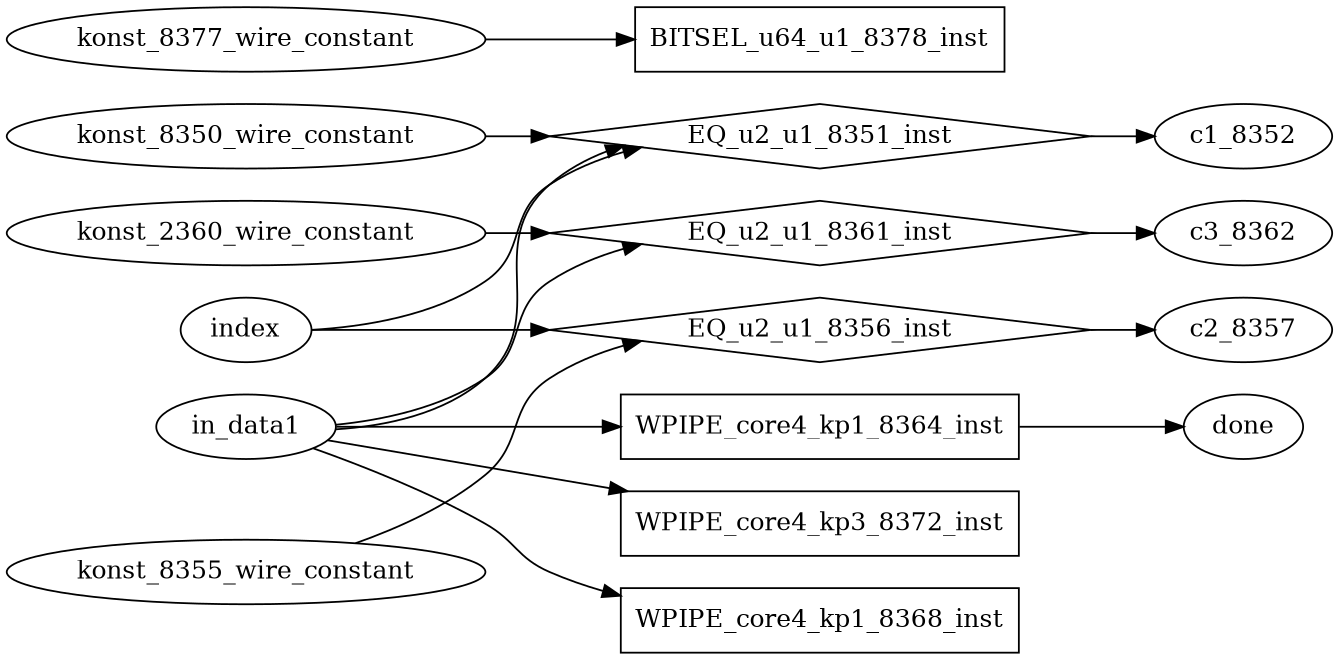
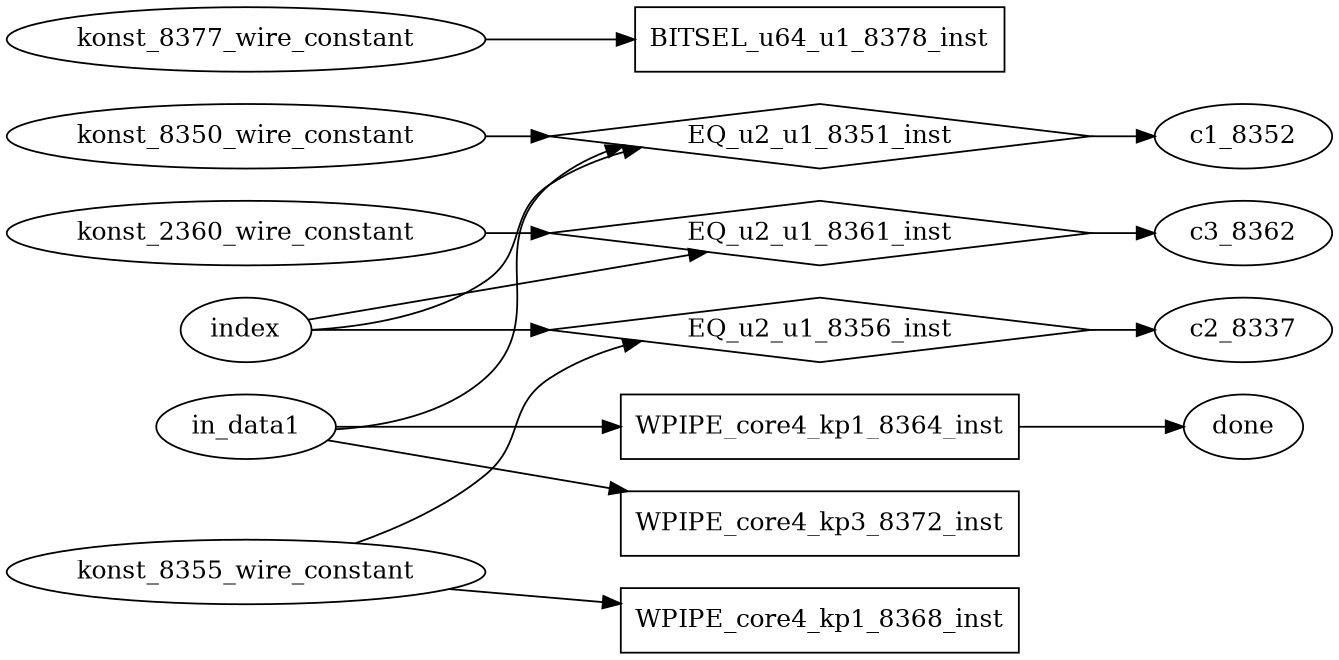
(531, 299) -> (499, 287)
(1243, 330) -> (1243, 330)
(463, 512) -> (526, 596)
